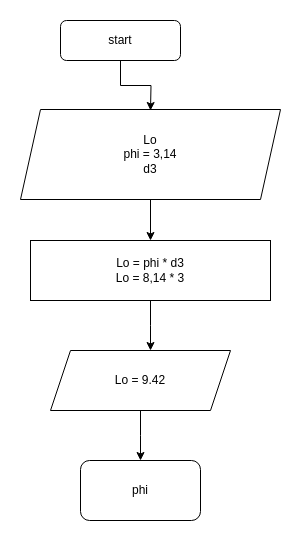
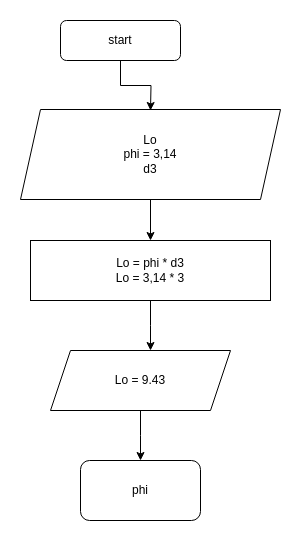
(151, 271) -> (151, 271)
(141, 381) -> (141, 381)
